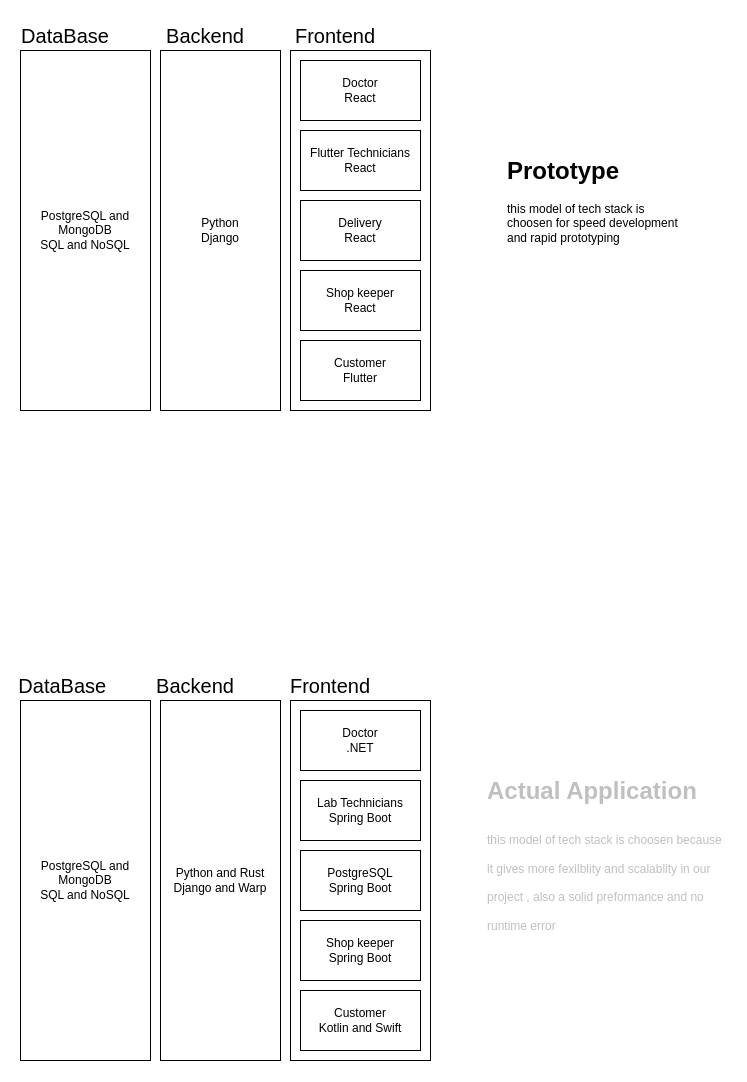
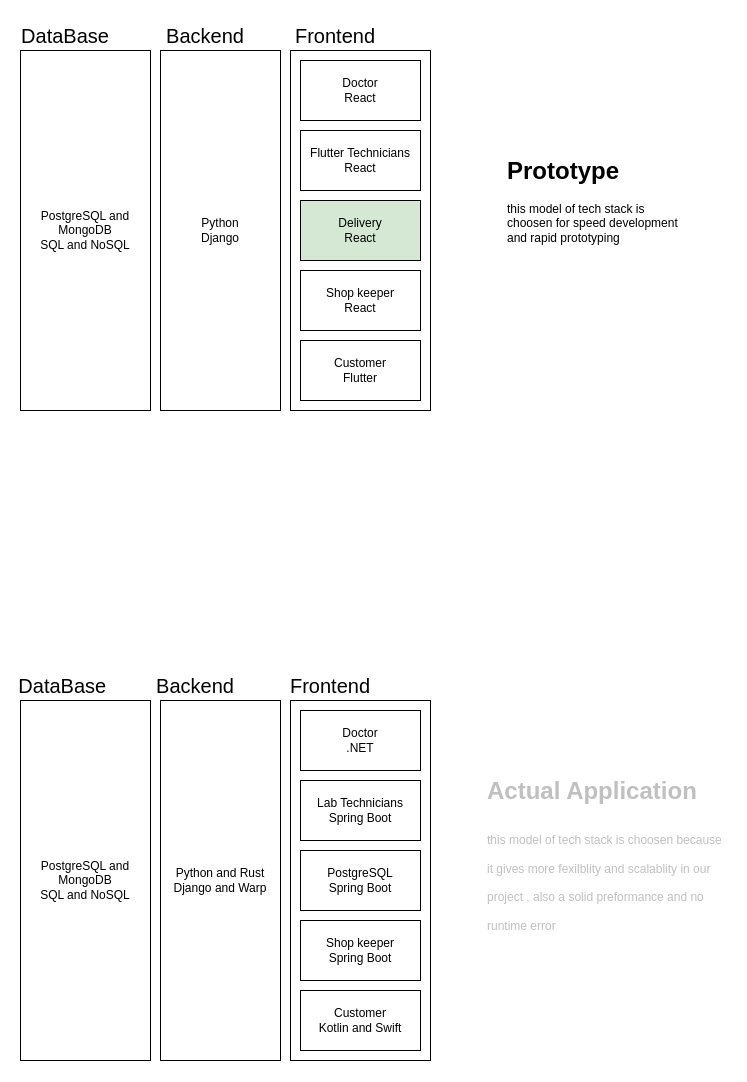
(361, 231) -> (361, 231)
